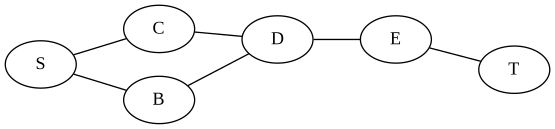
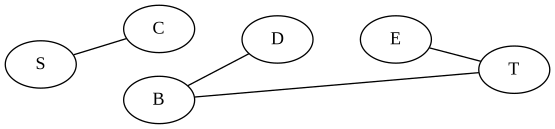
(218, 34) -> none
(337, 39) -> none
(100, 82) -> (337, 85)
